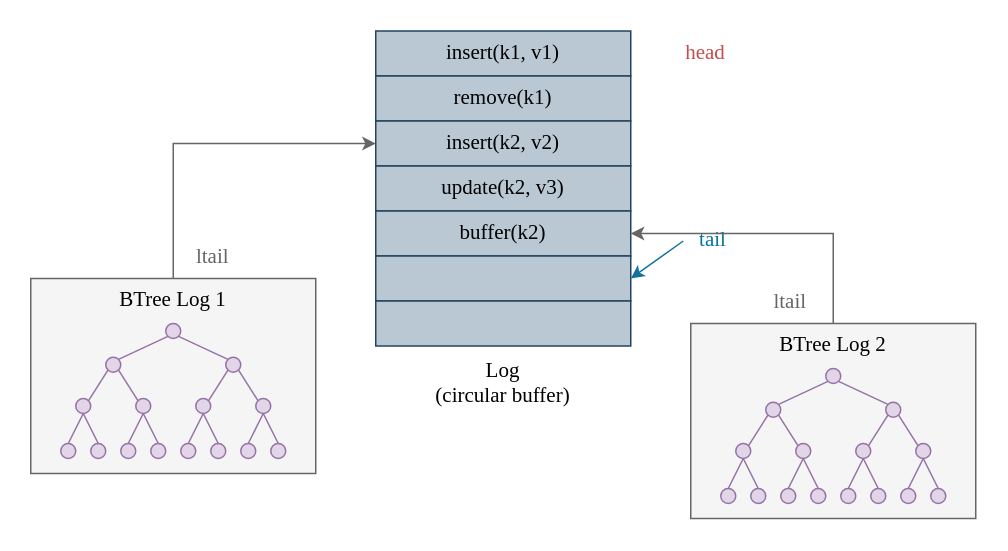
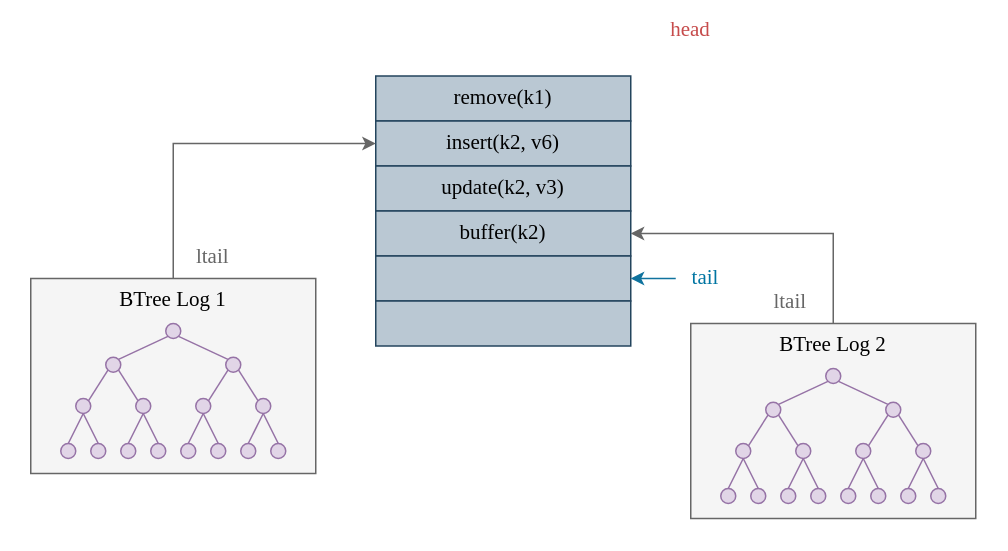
(503, 53) -> none
(706, 53) -> (691, 31)
(503, 143) -> (503, 143)
(713, 241) -> (706, 278)
(503, 383) -> none
